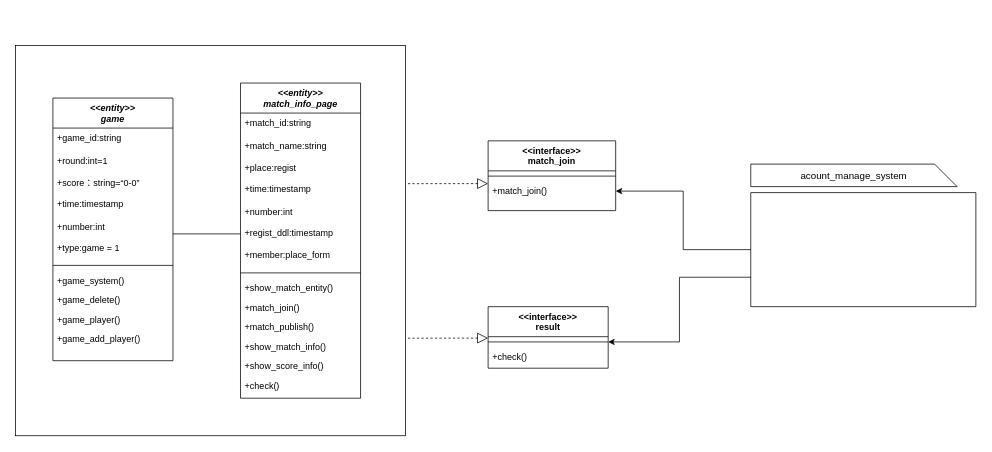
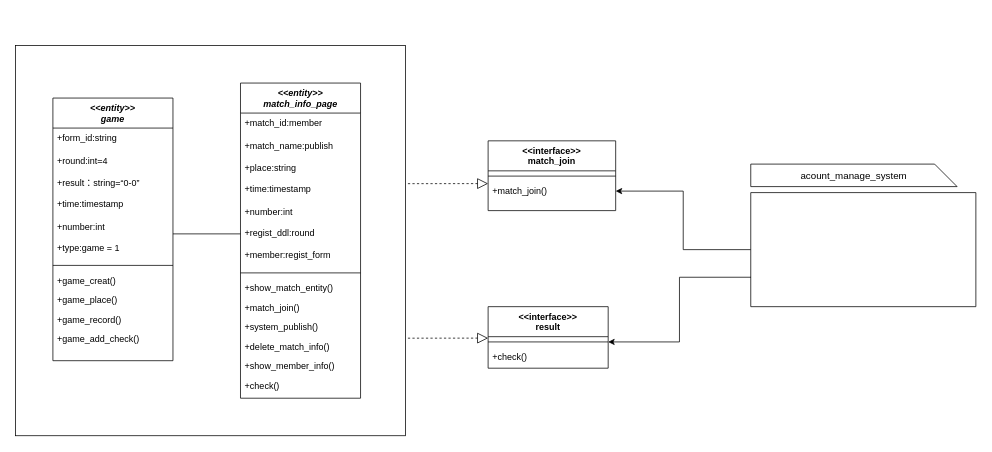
(281, 123) -> (282, 123)
(91, 138) -> (91, 138)
(288, 146) -> (289, 146)
(85, 161) -> (85, 161)
(274, 168) -> (274, 168)
(106, 183) -> (107, 183)
(293, 233) -> (284, 233)
(288, 255) -> (290, 255)
(92, 281) -> (90, 281)
(91, 300) -> (89, 300)
(91, 320) -> (92, 320)
(282, 327) -> (285, 327)
(101, 339) -> (100, 339)
(289, 347) -> (293, 347)
(289, 366) -> (291, 366)
